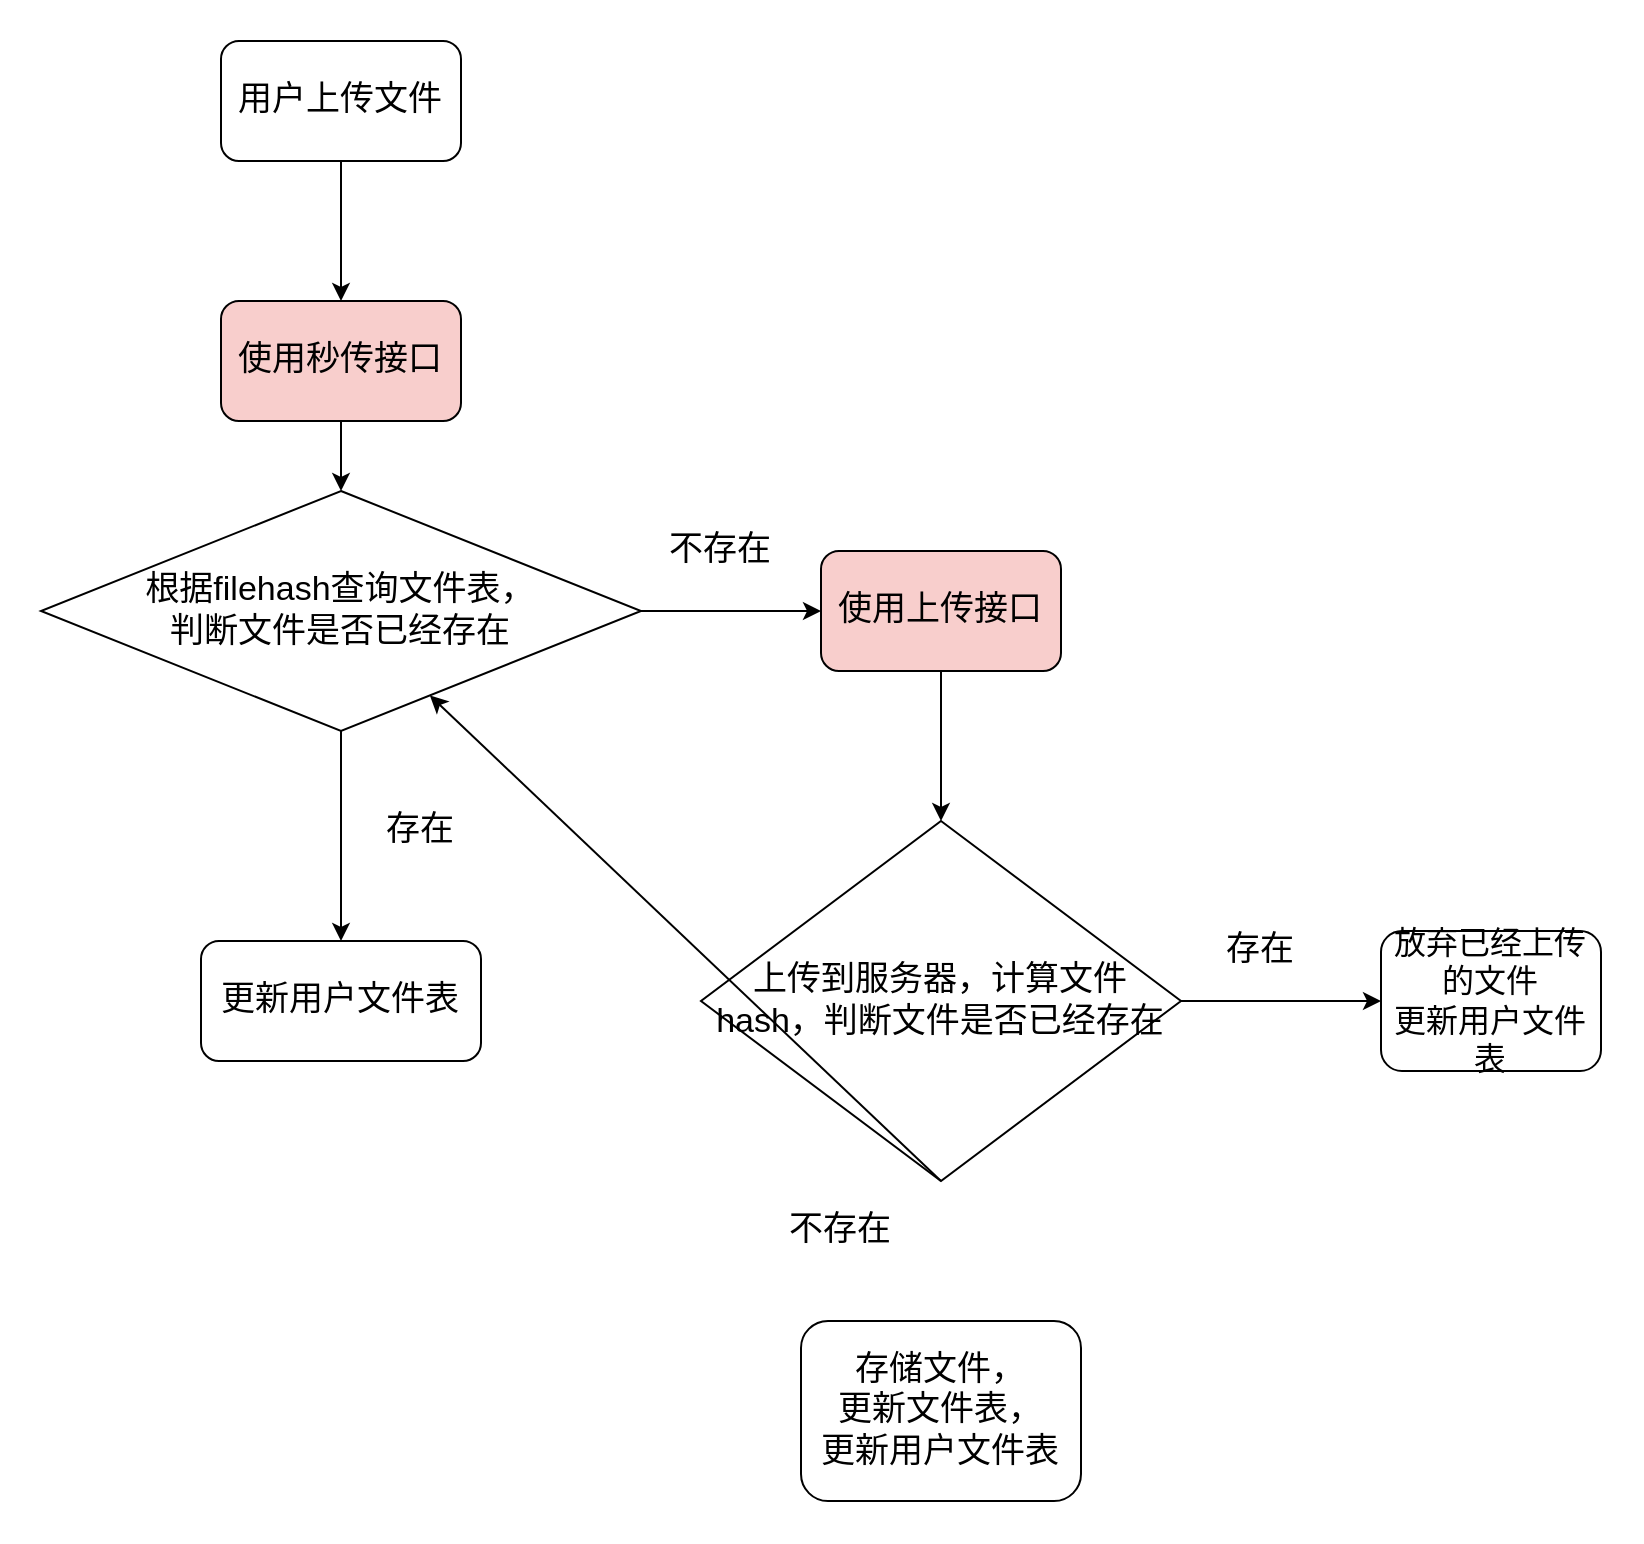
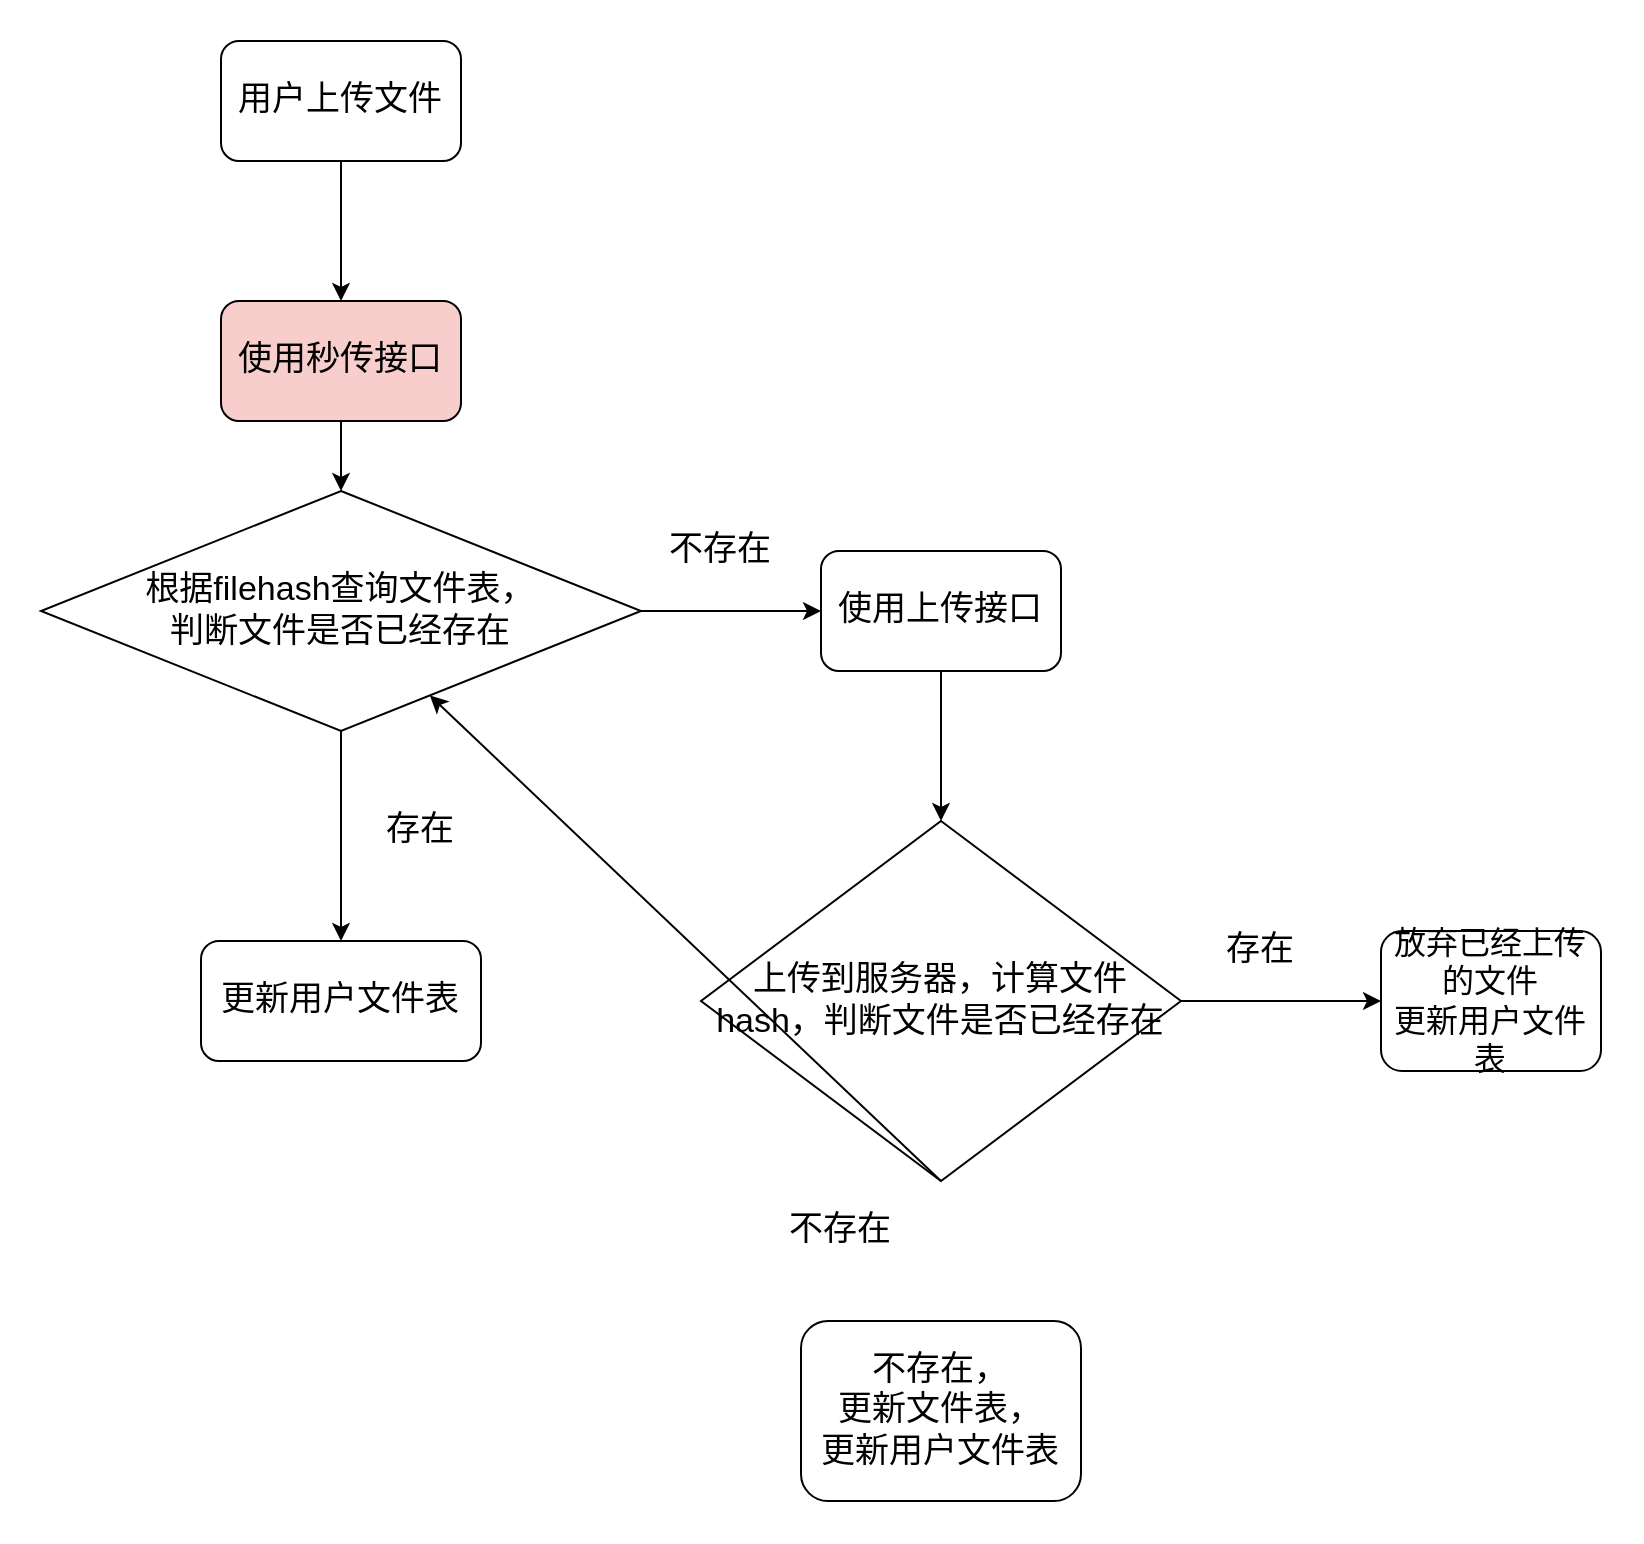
(941, 611) -> (941, 611)
(941, 1411) -> (941, 1411)
